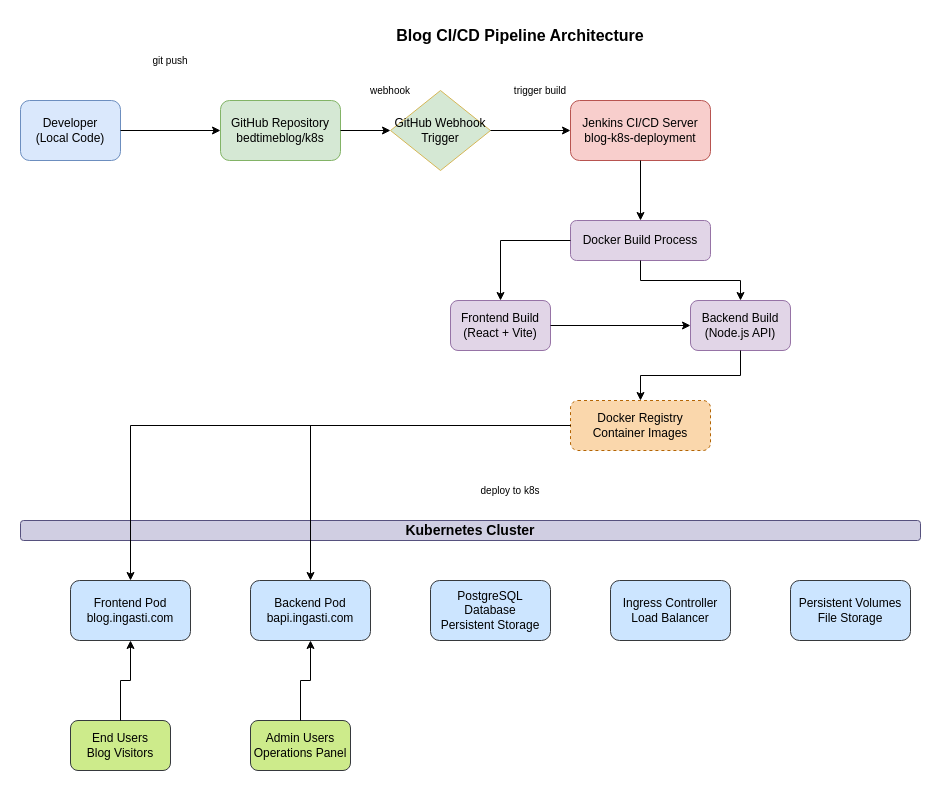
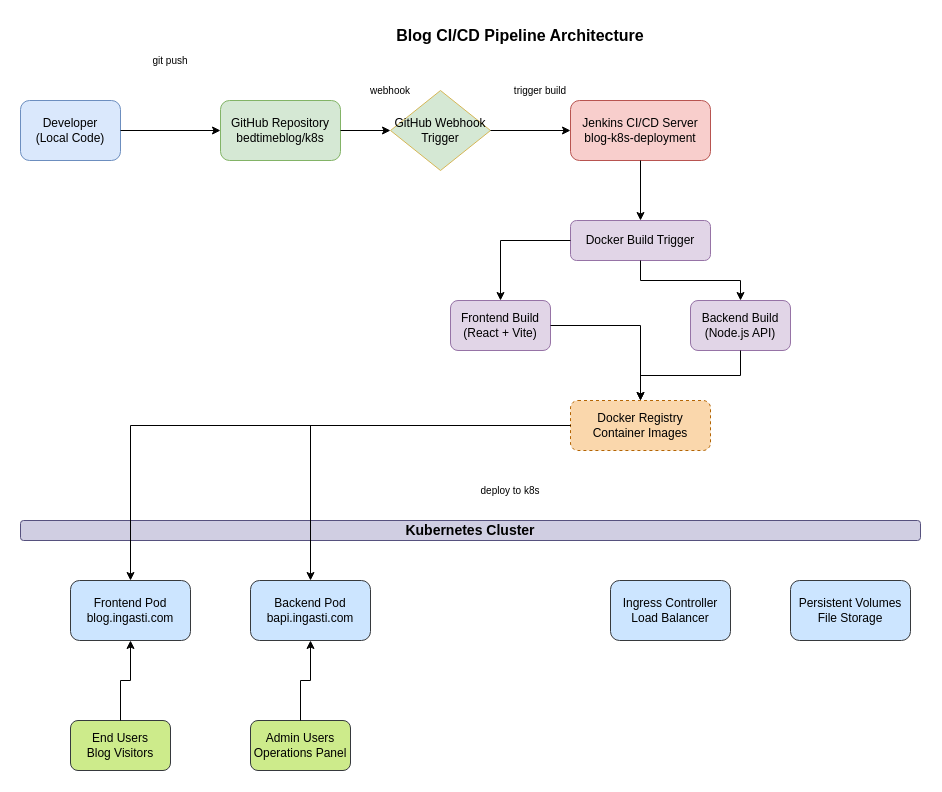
(641, 241) -> (641, 241)
(661, 326) -> (641, 348)
(491, 611) -> none
